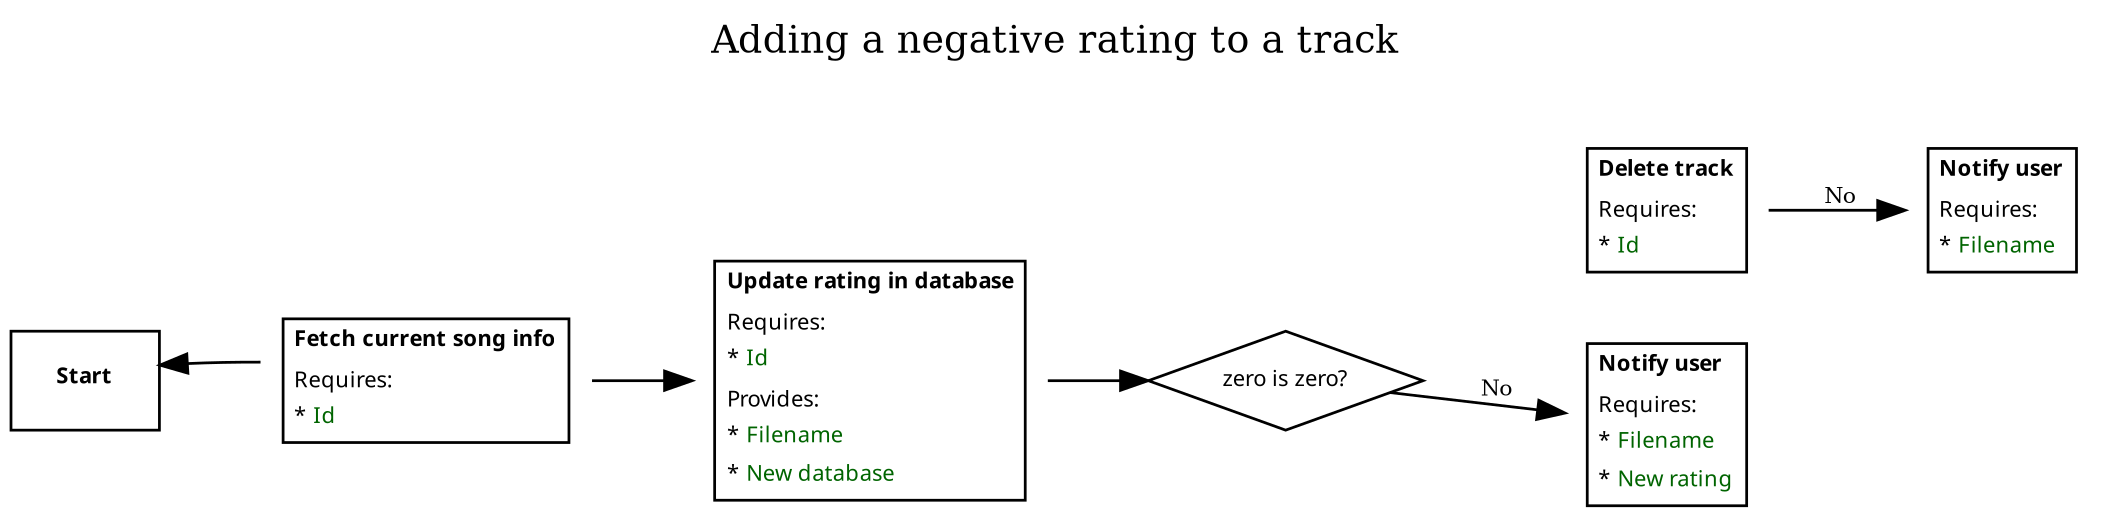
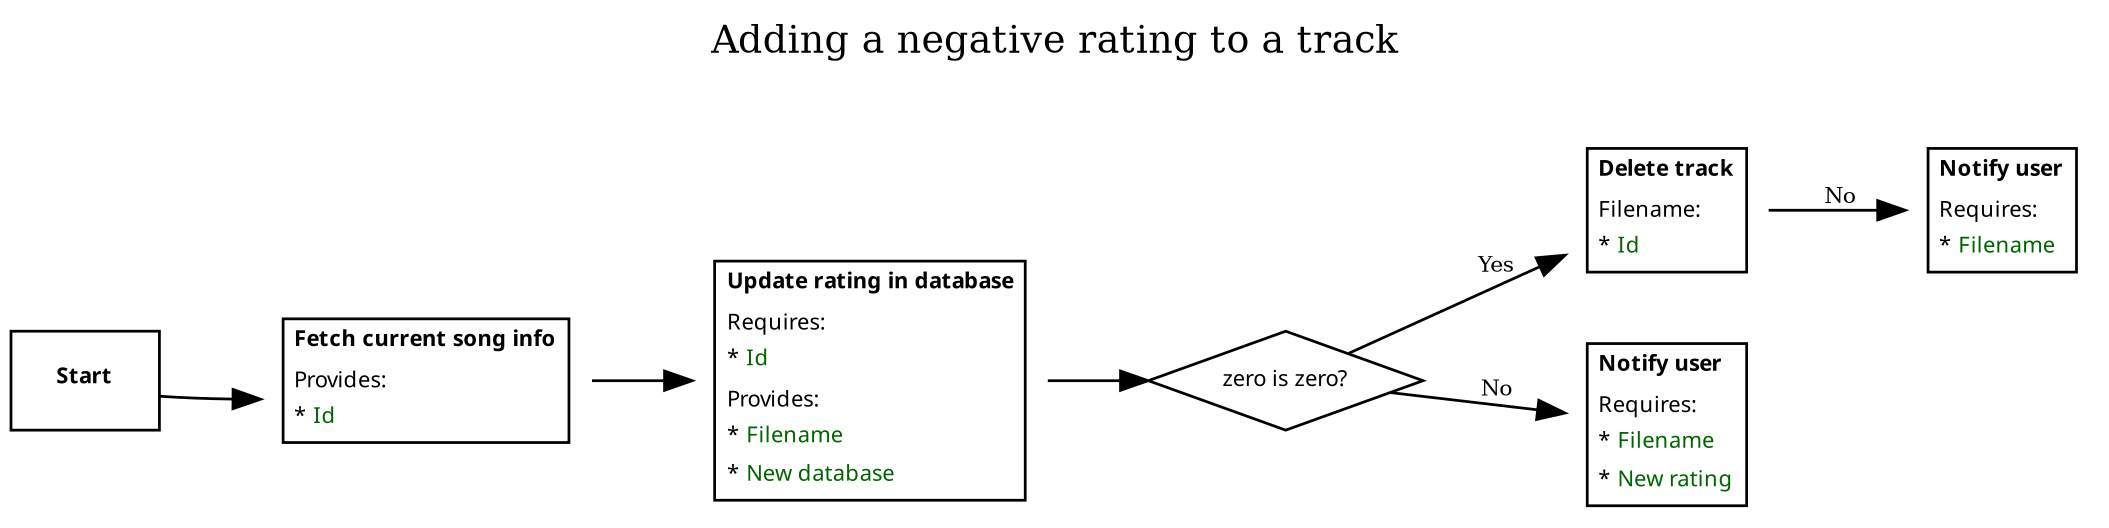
(1649, 210) -> (1650, 210)
none -> (1444, 310)
(224, 362) -> (196, 398)
(345, 381) -> (341, 381)
